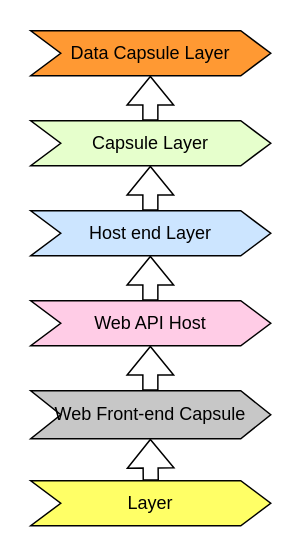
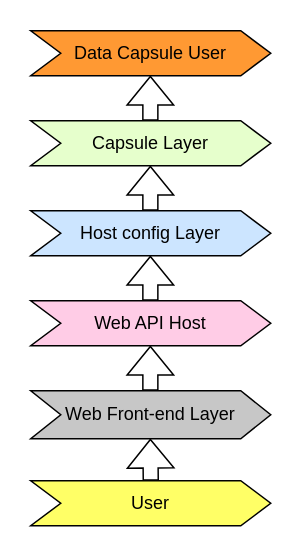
(151, 53) -> (151, 53)
(151, 233) -> (151, 233)
(151, 415) -> (151, 415)
(151, 503) -> (151, 503)
